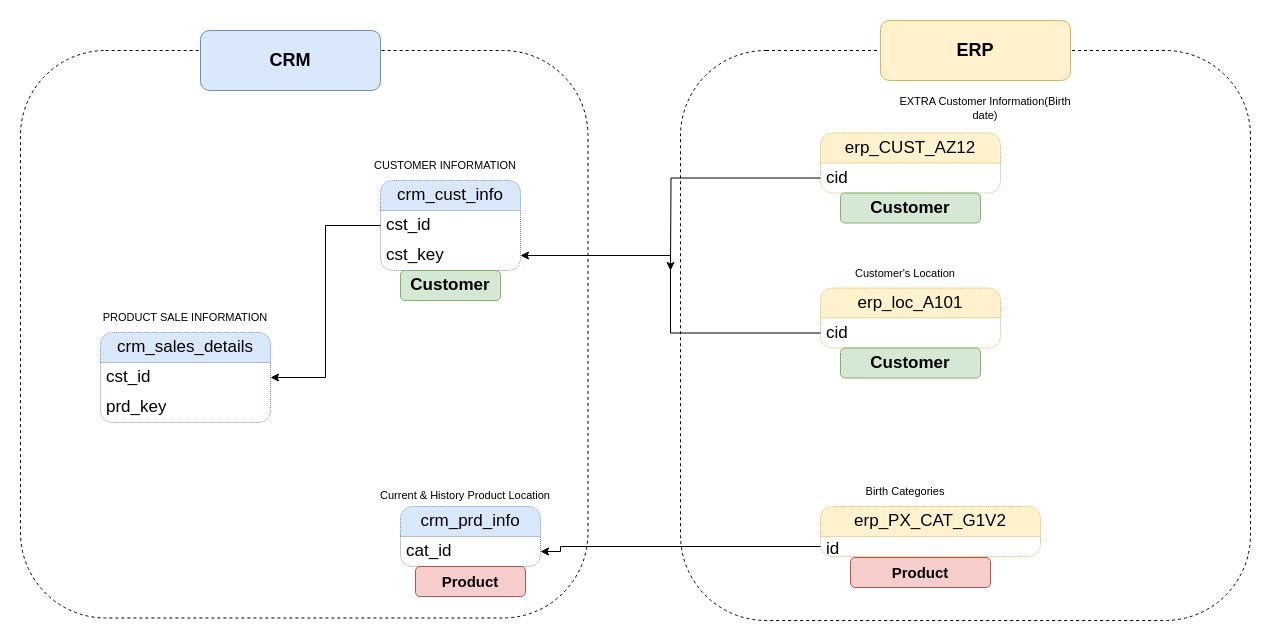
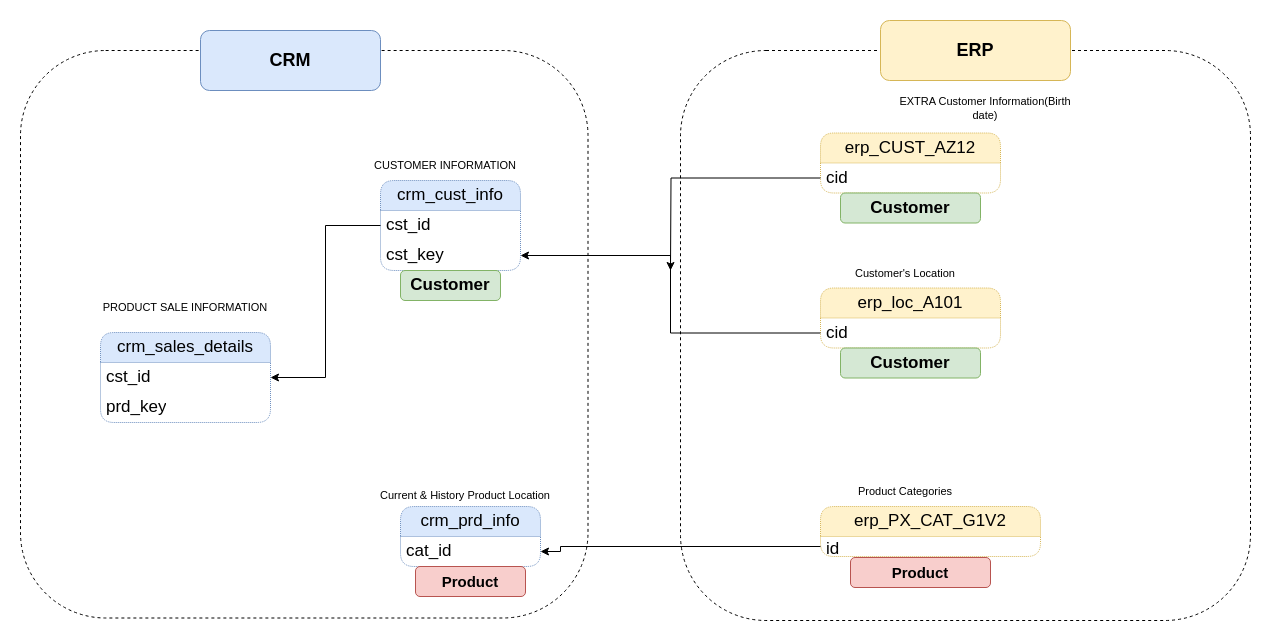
(186, 318) -> (186, 308)
(906, 492) -> (906, 492)
